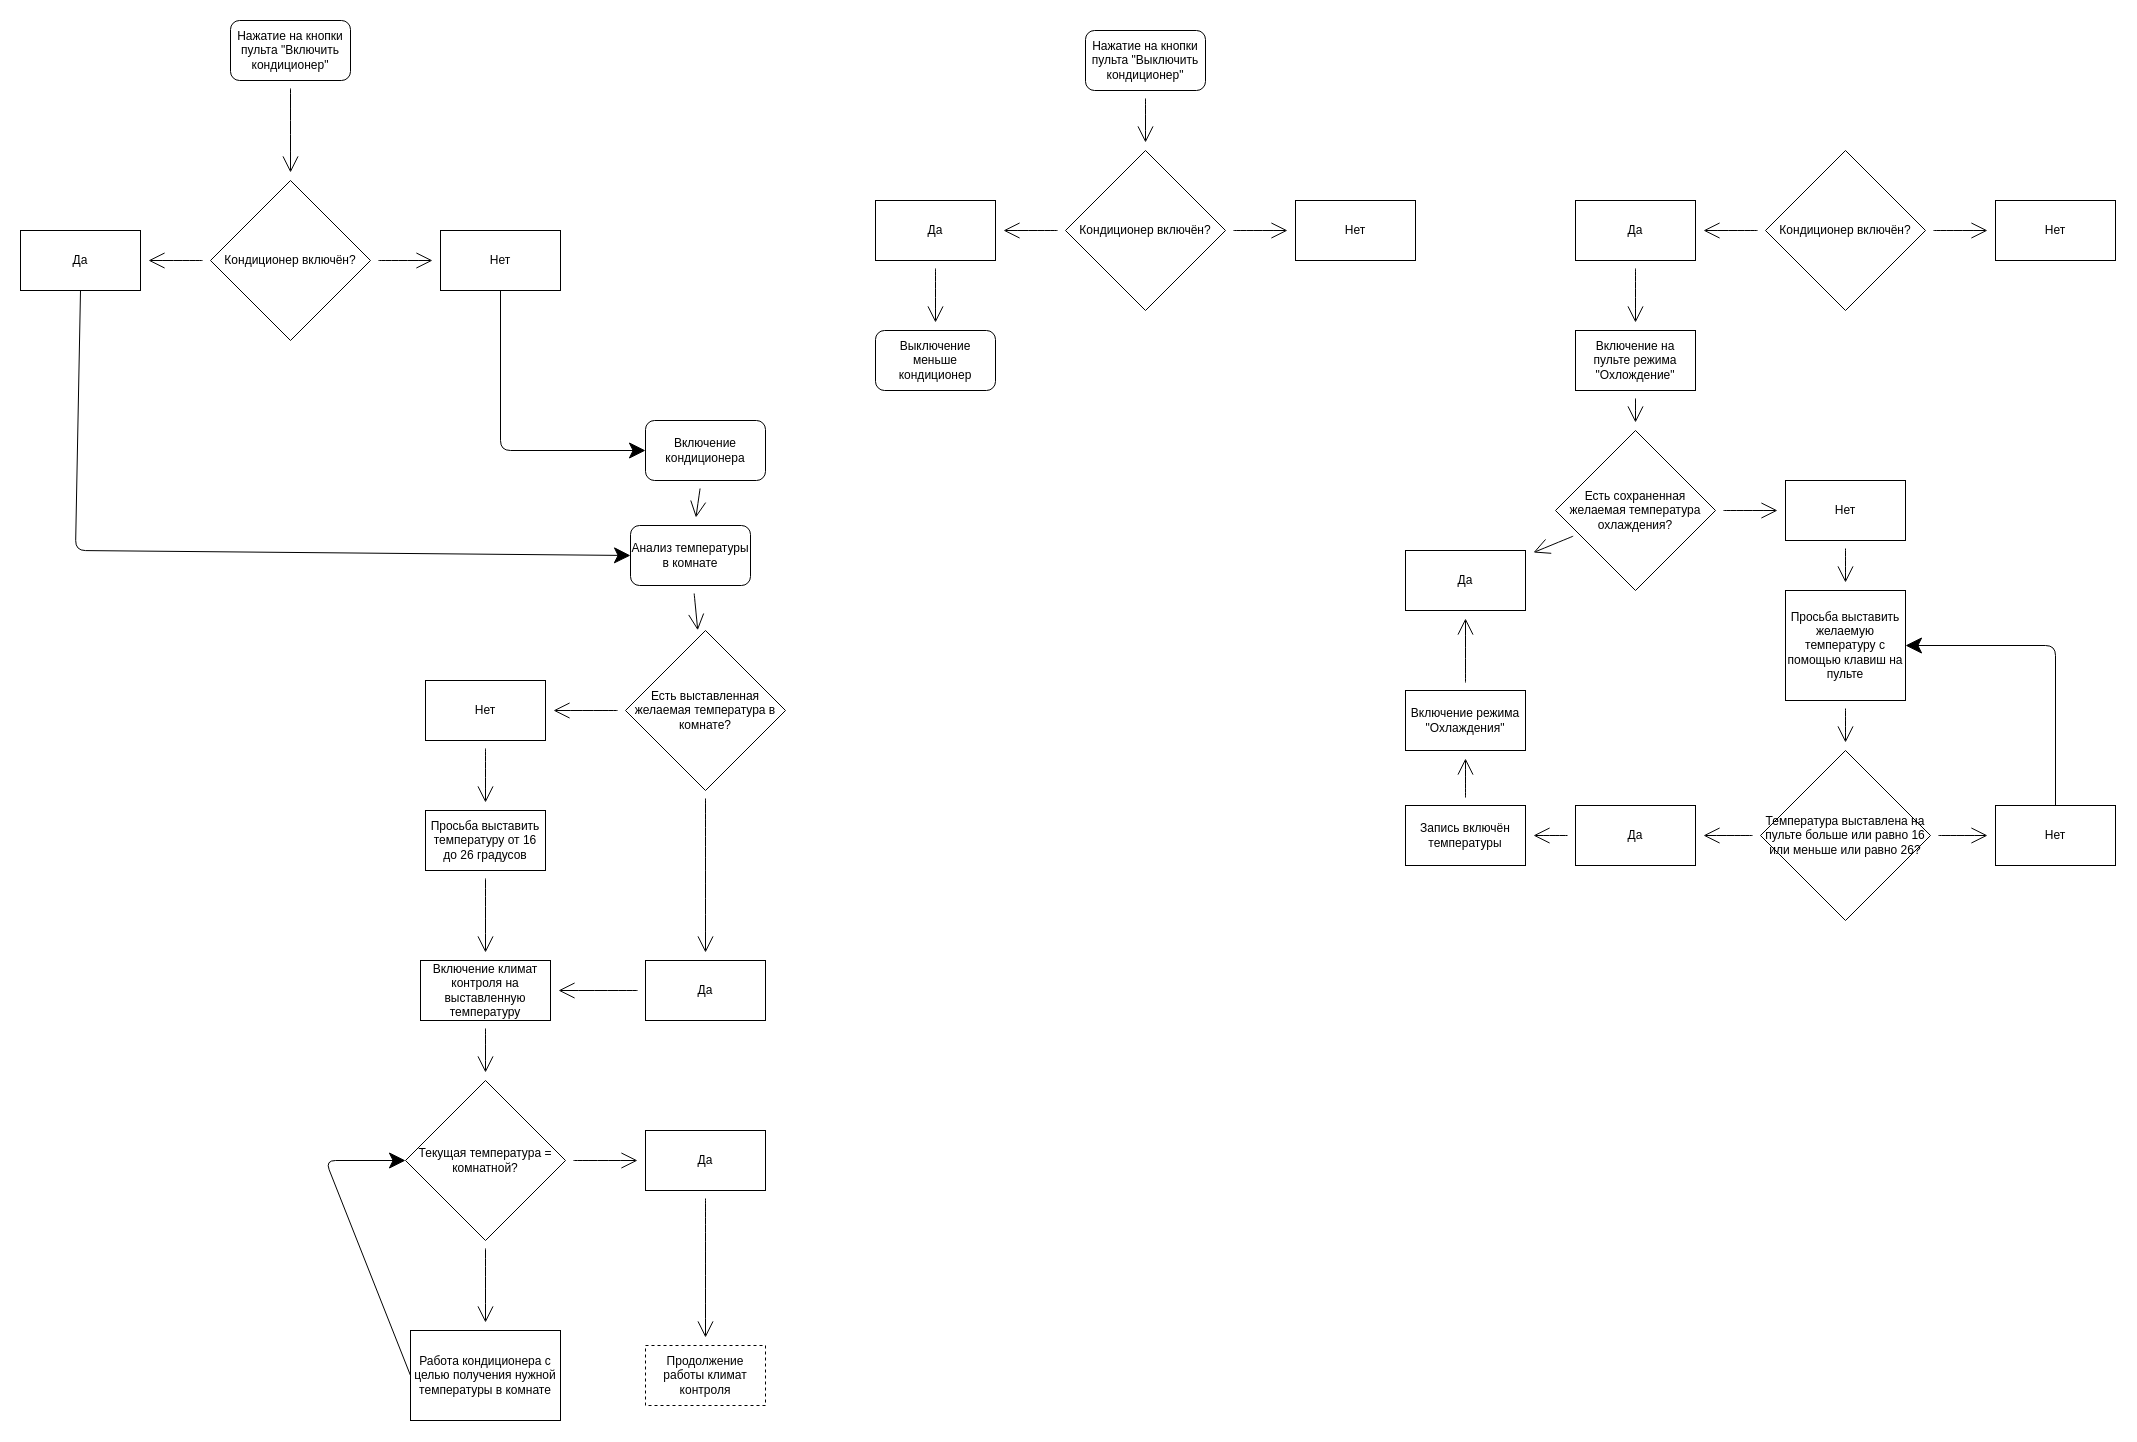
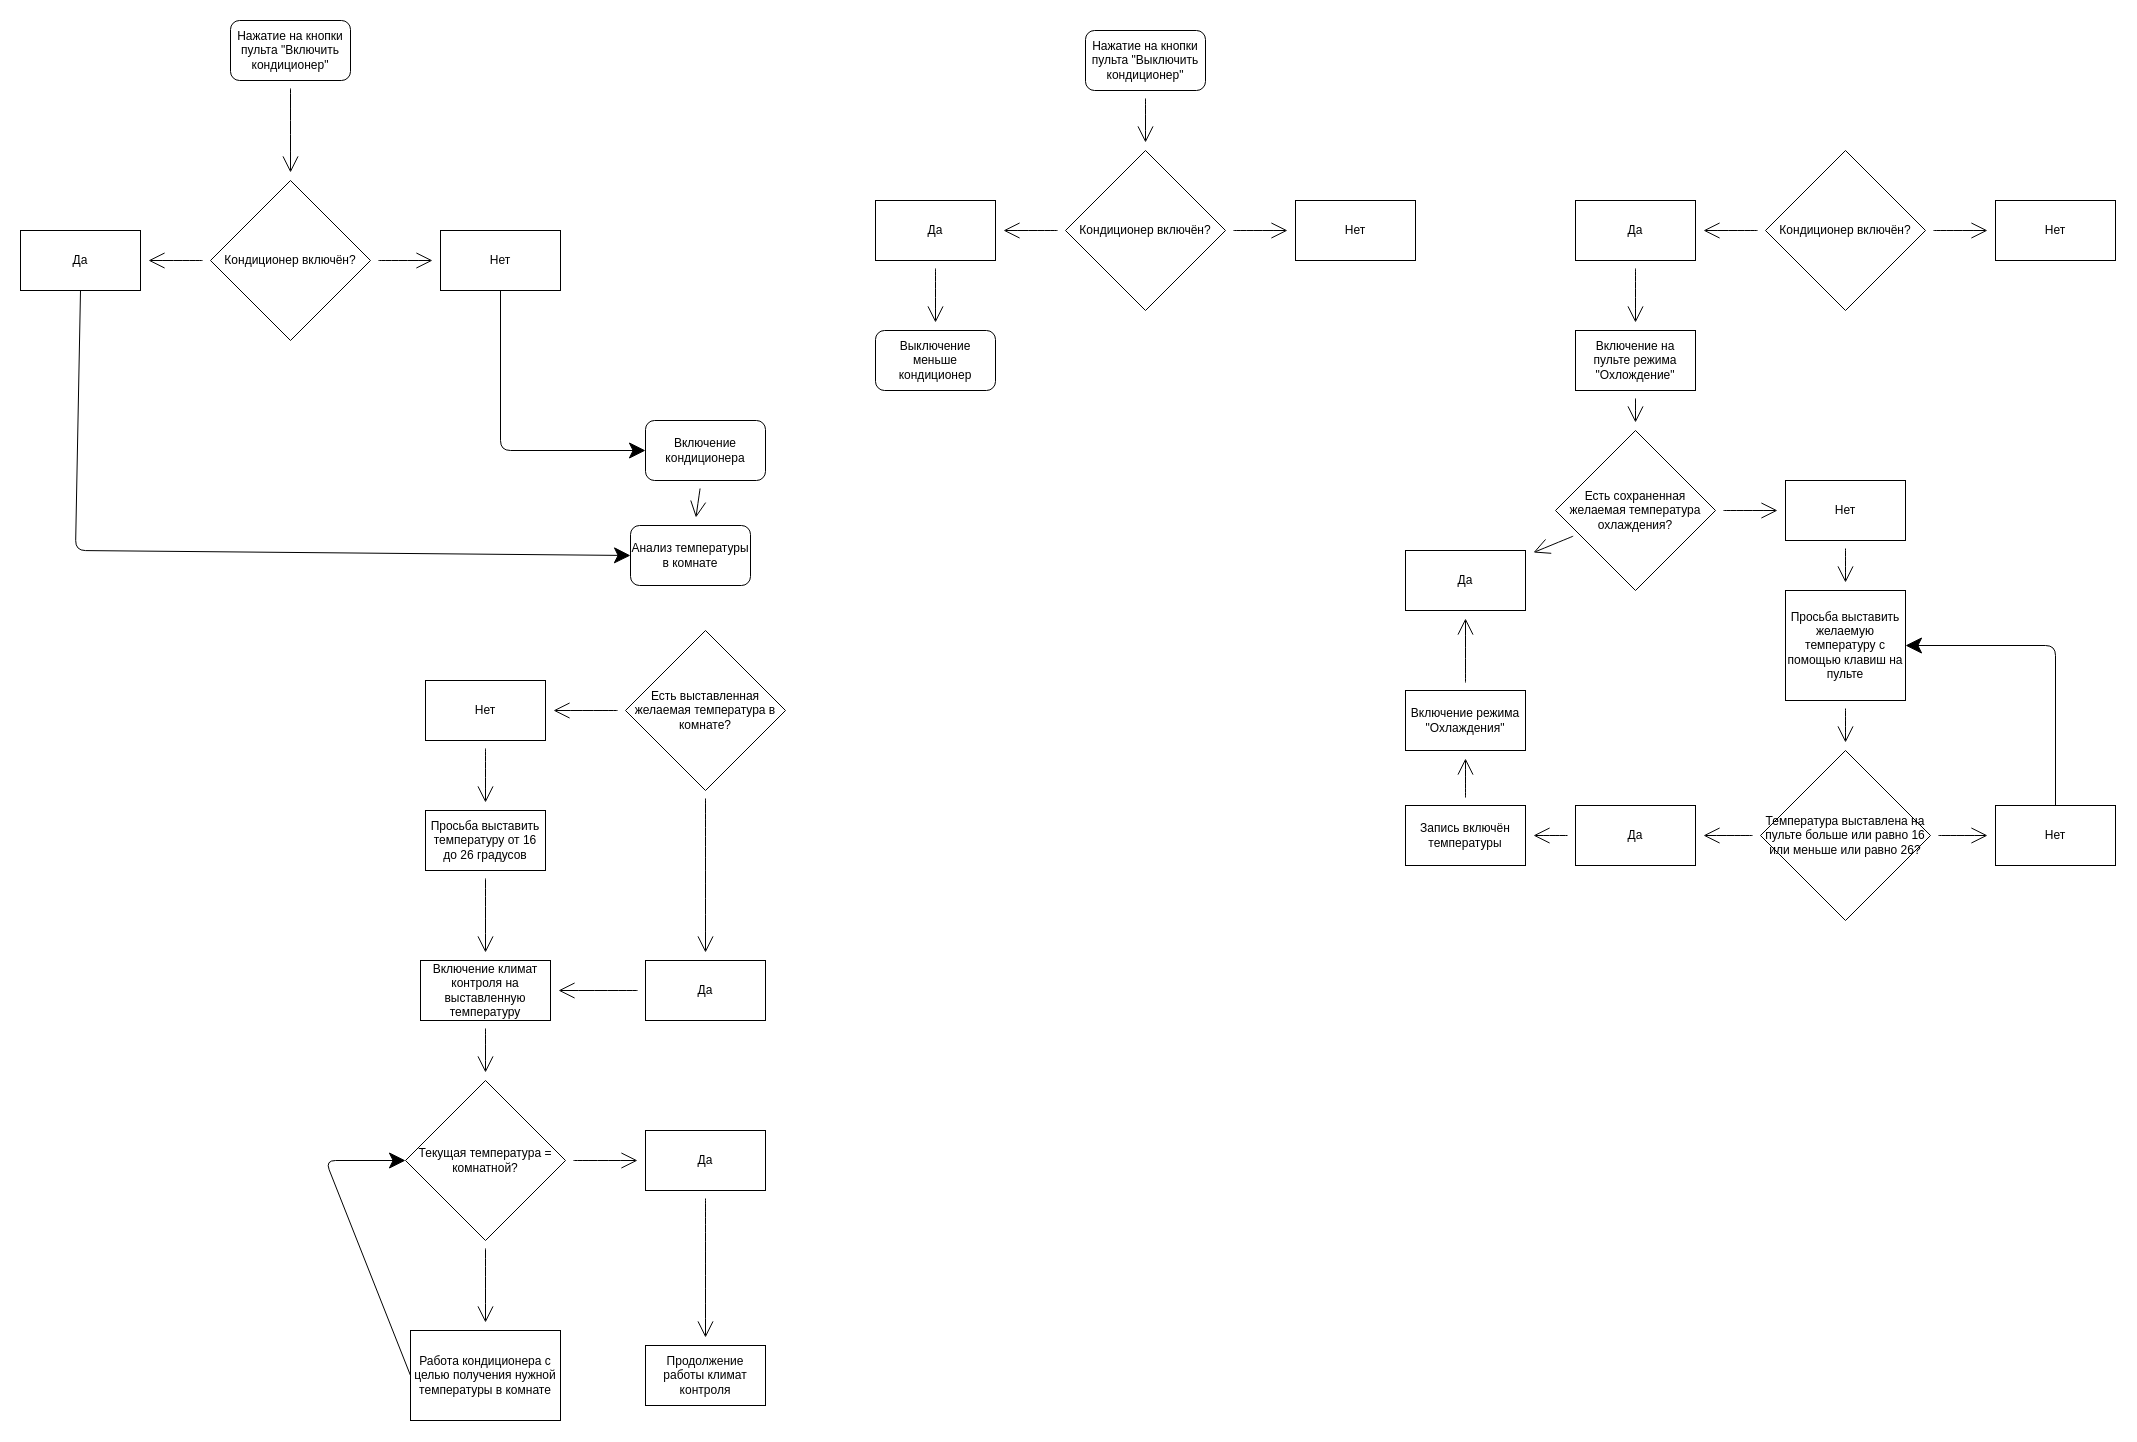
(696, 610) -> none
(706, 1376) -> (706, 1376)
